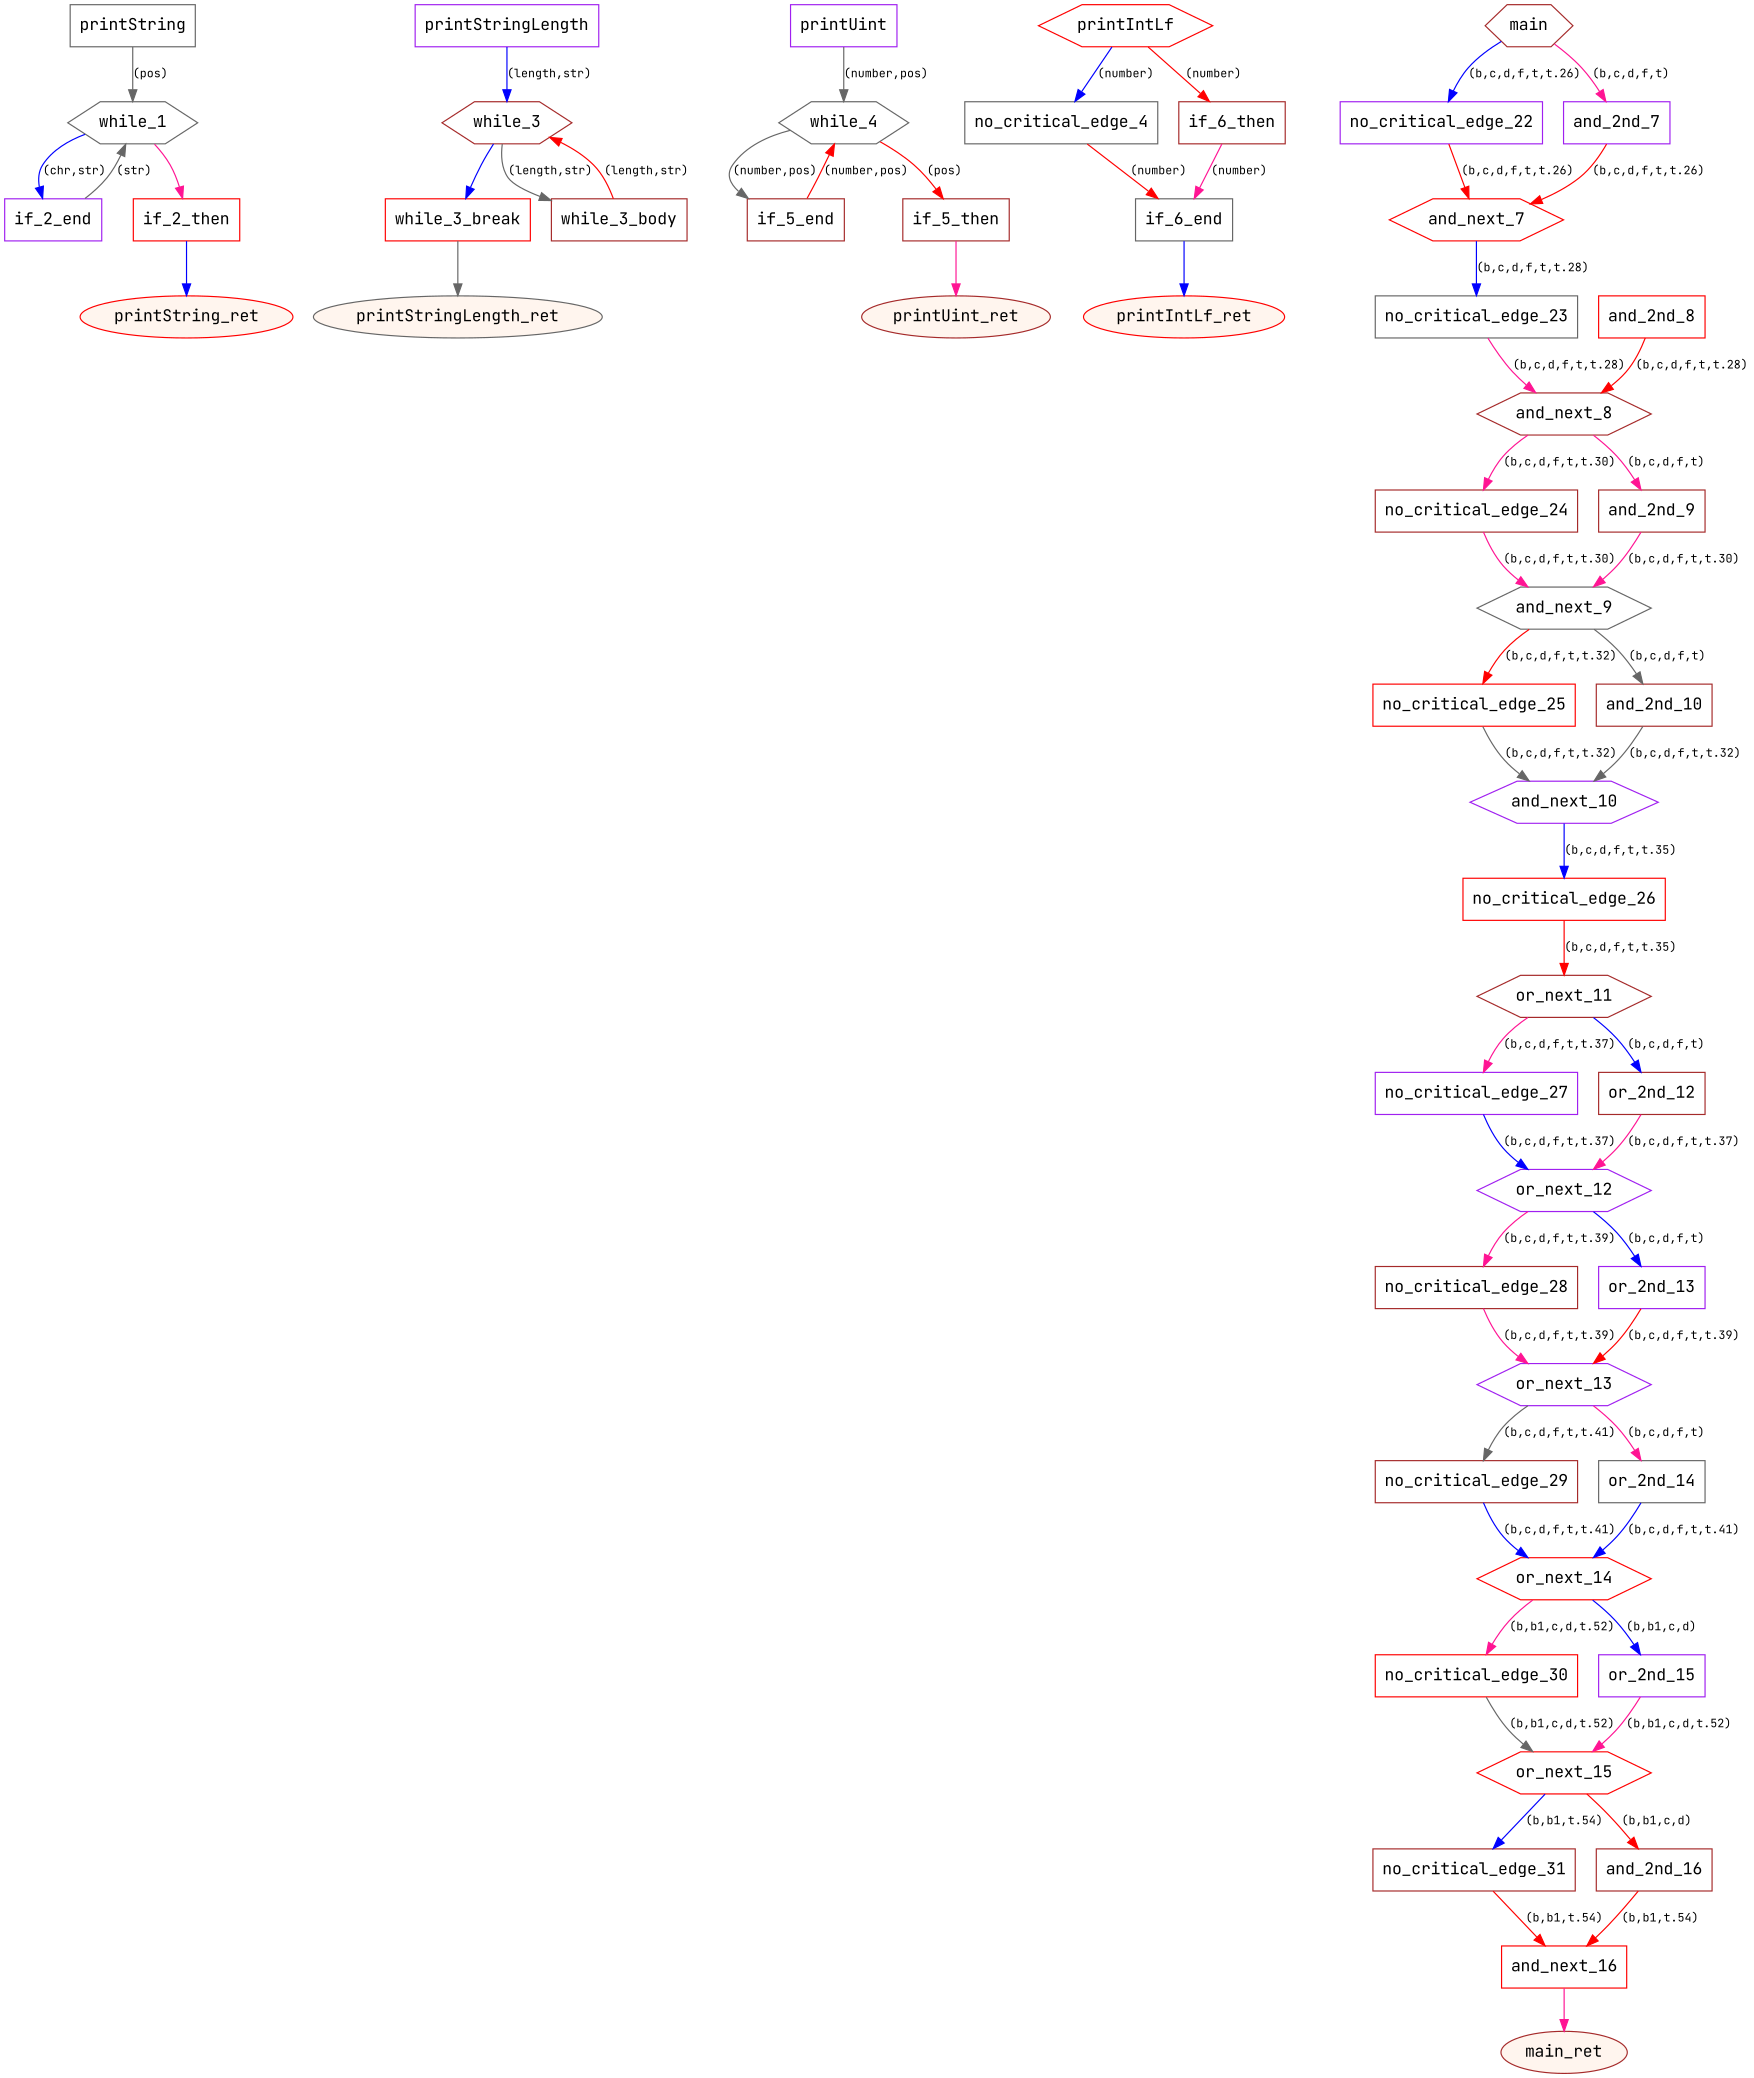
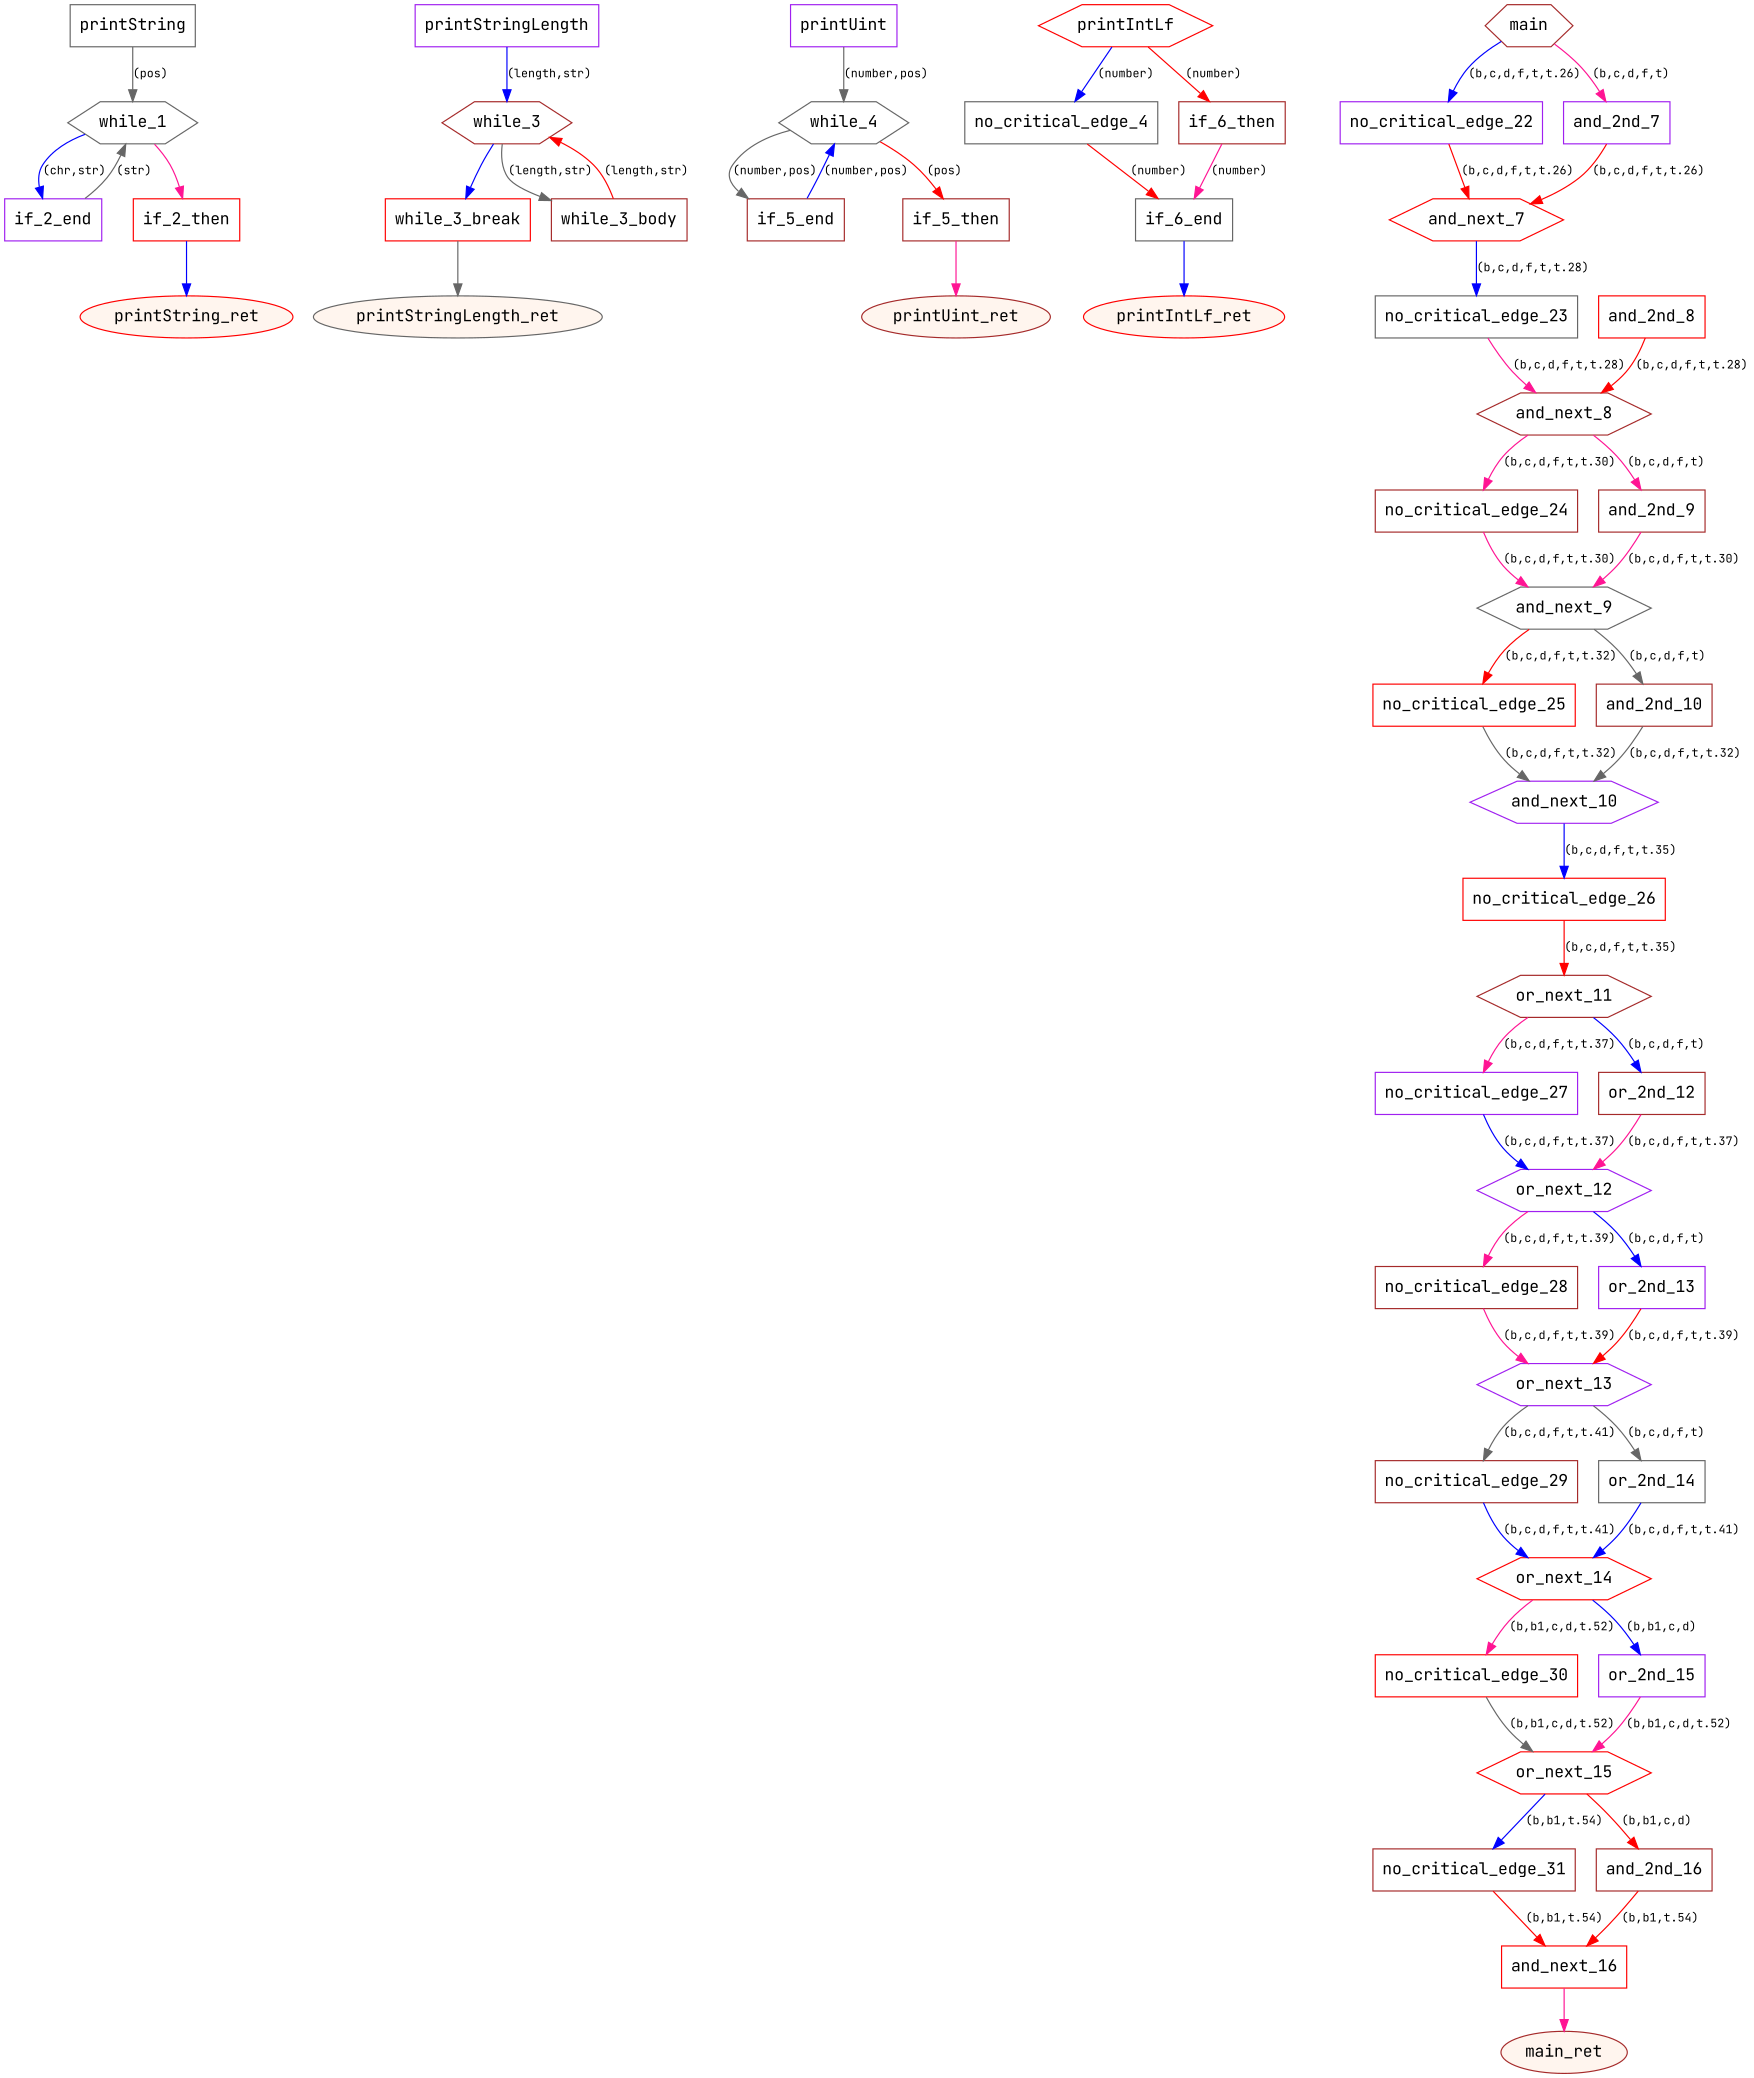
(819, 177) -> (819, 177)
(1616, 1426) -> (1616, 1426)
